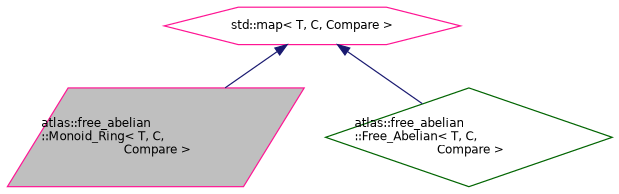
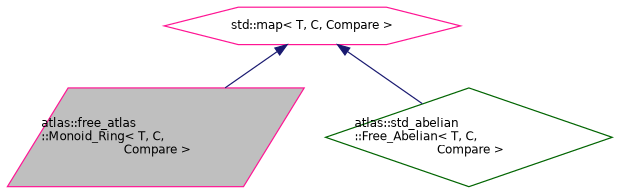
(156, 137) -> (156, 137)
(469, 137) -> (469, 137)
